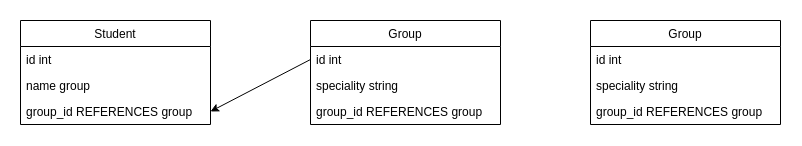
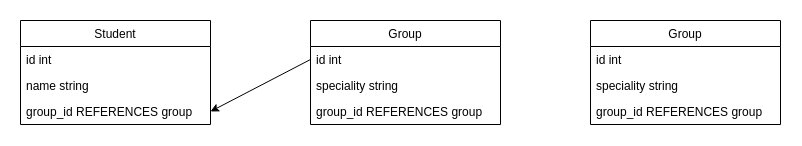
(58, 86) -> (60, 86)
